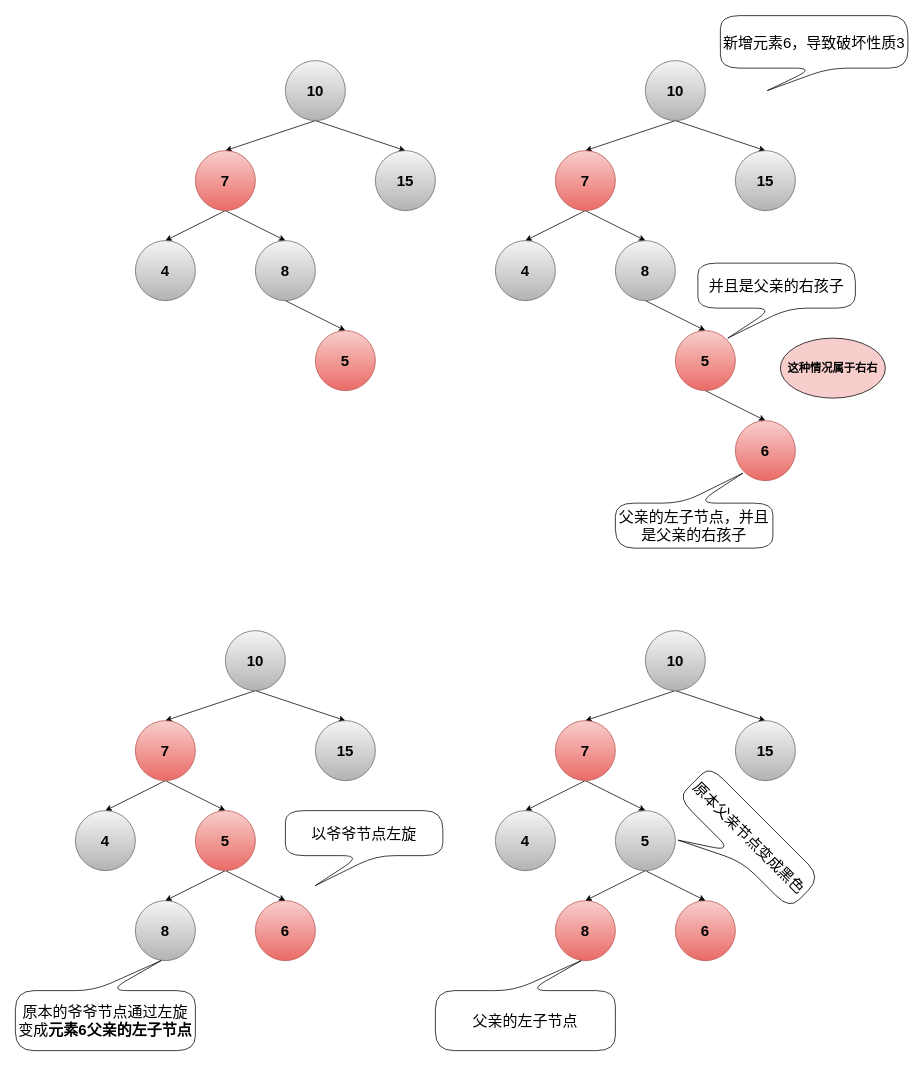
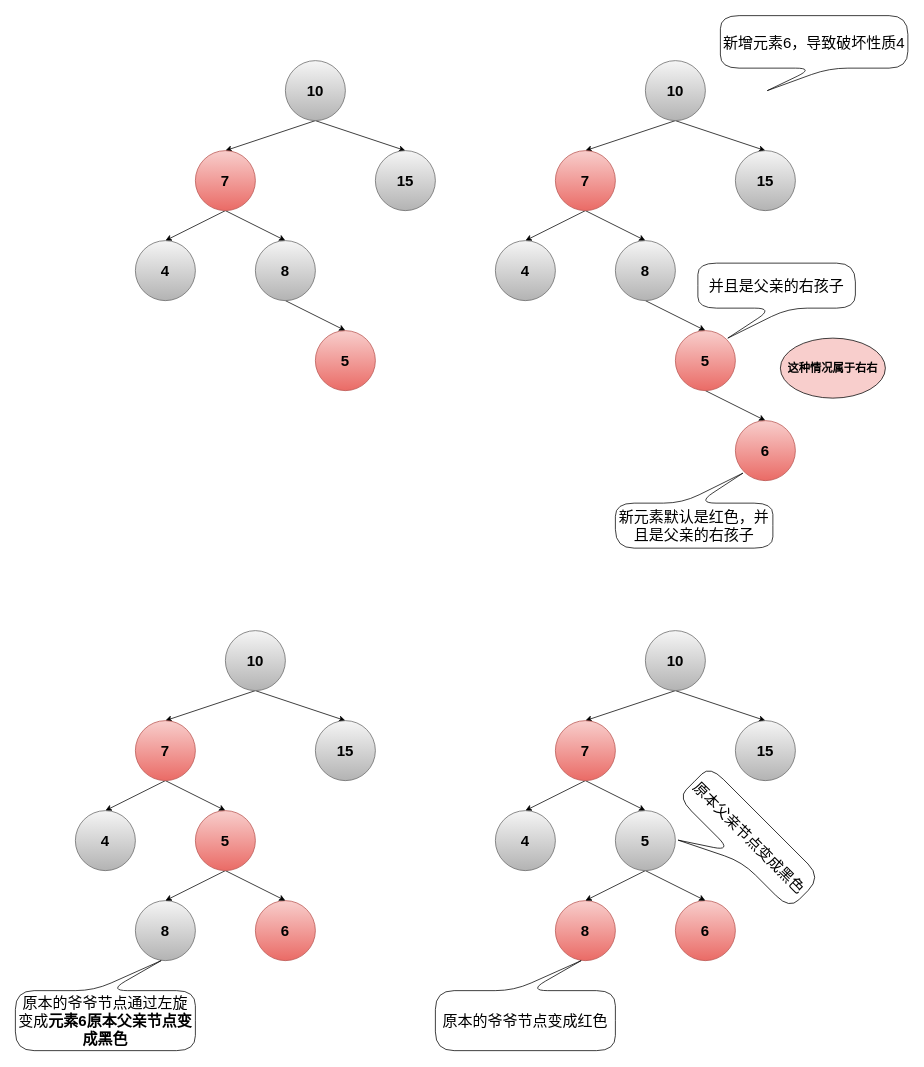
(814, 42) -> (814, 42)
(694, 525) -> (694, 525)
(364, 848) -> none
(105, 1020) -> (105, 1020)
(525, 1020) -> (525, 1020)
